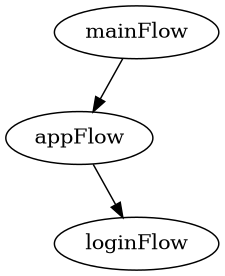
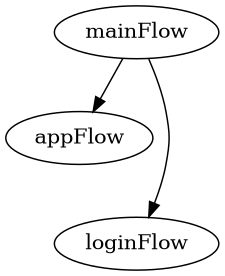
(104, 185) -> (169, 130)
